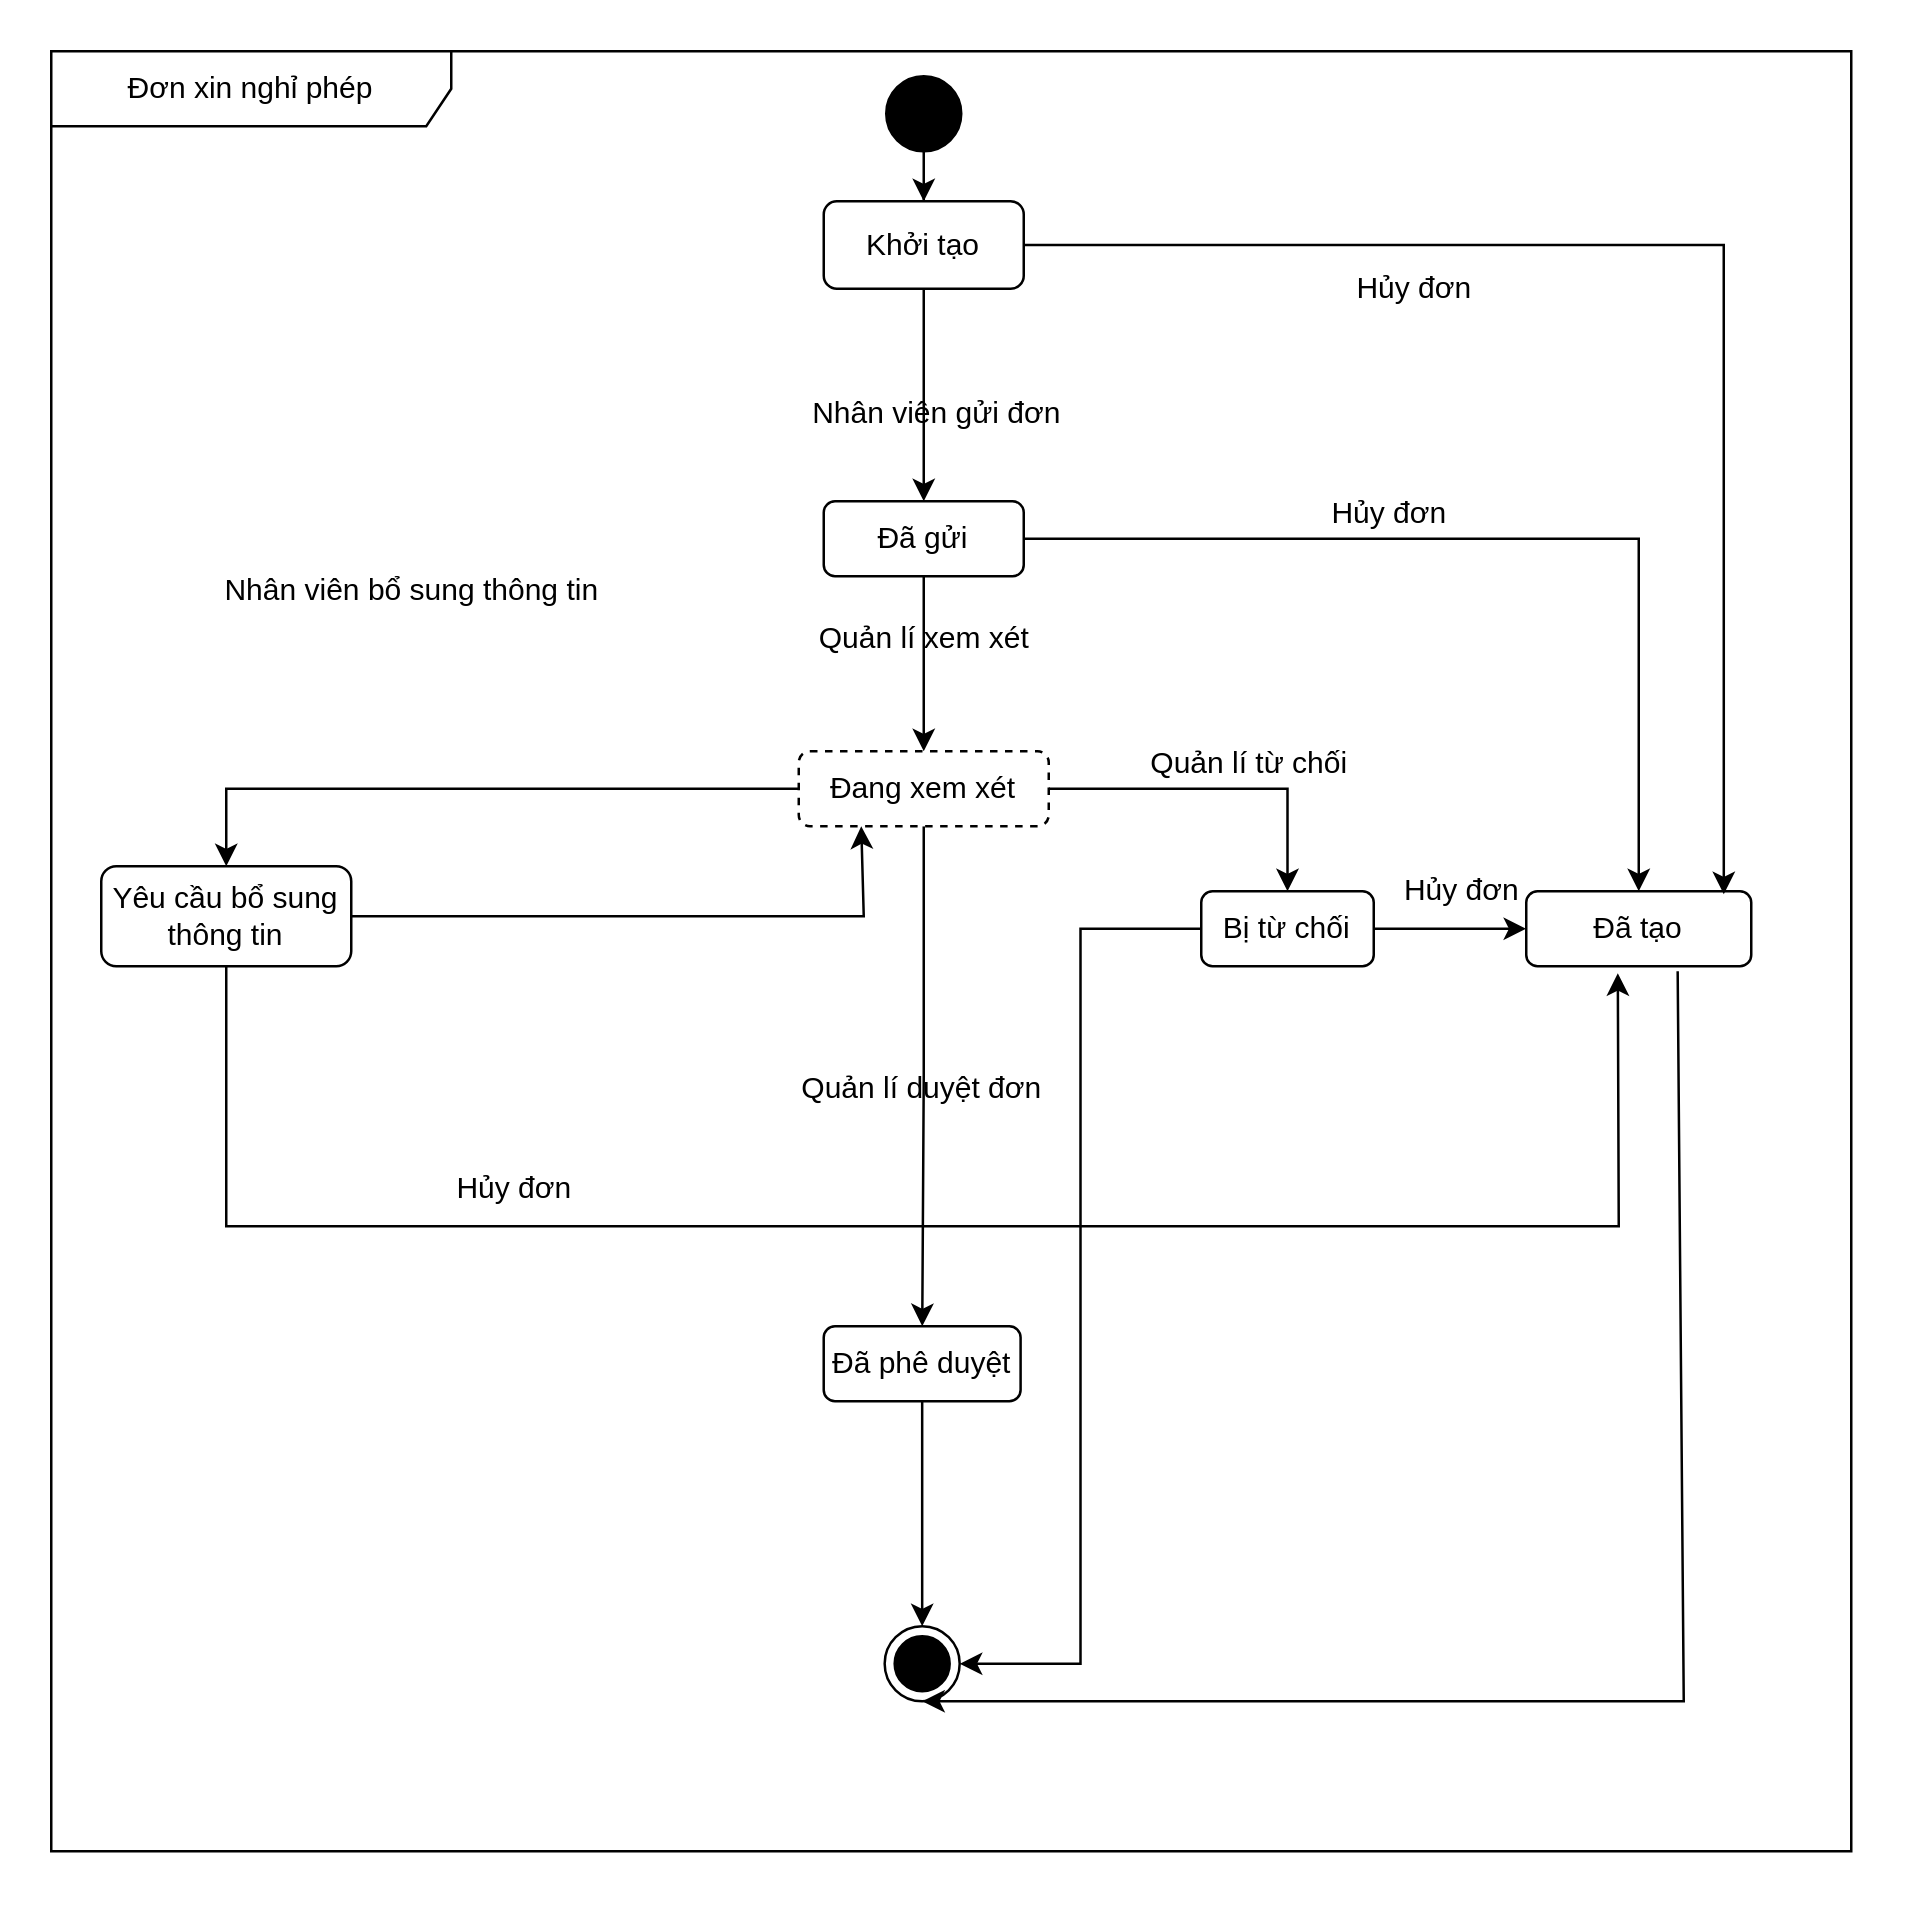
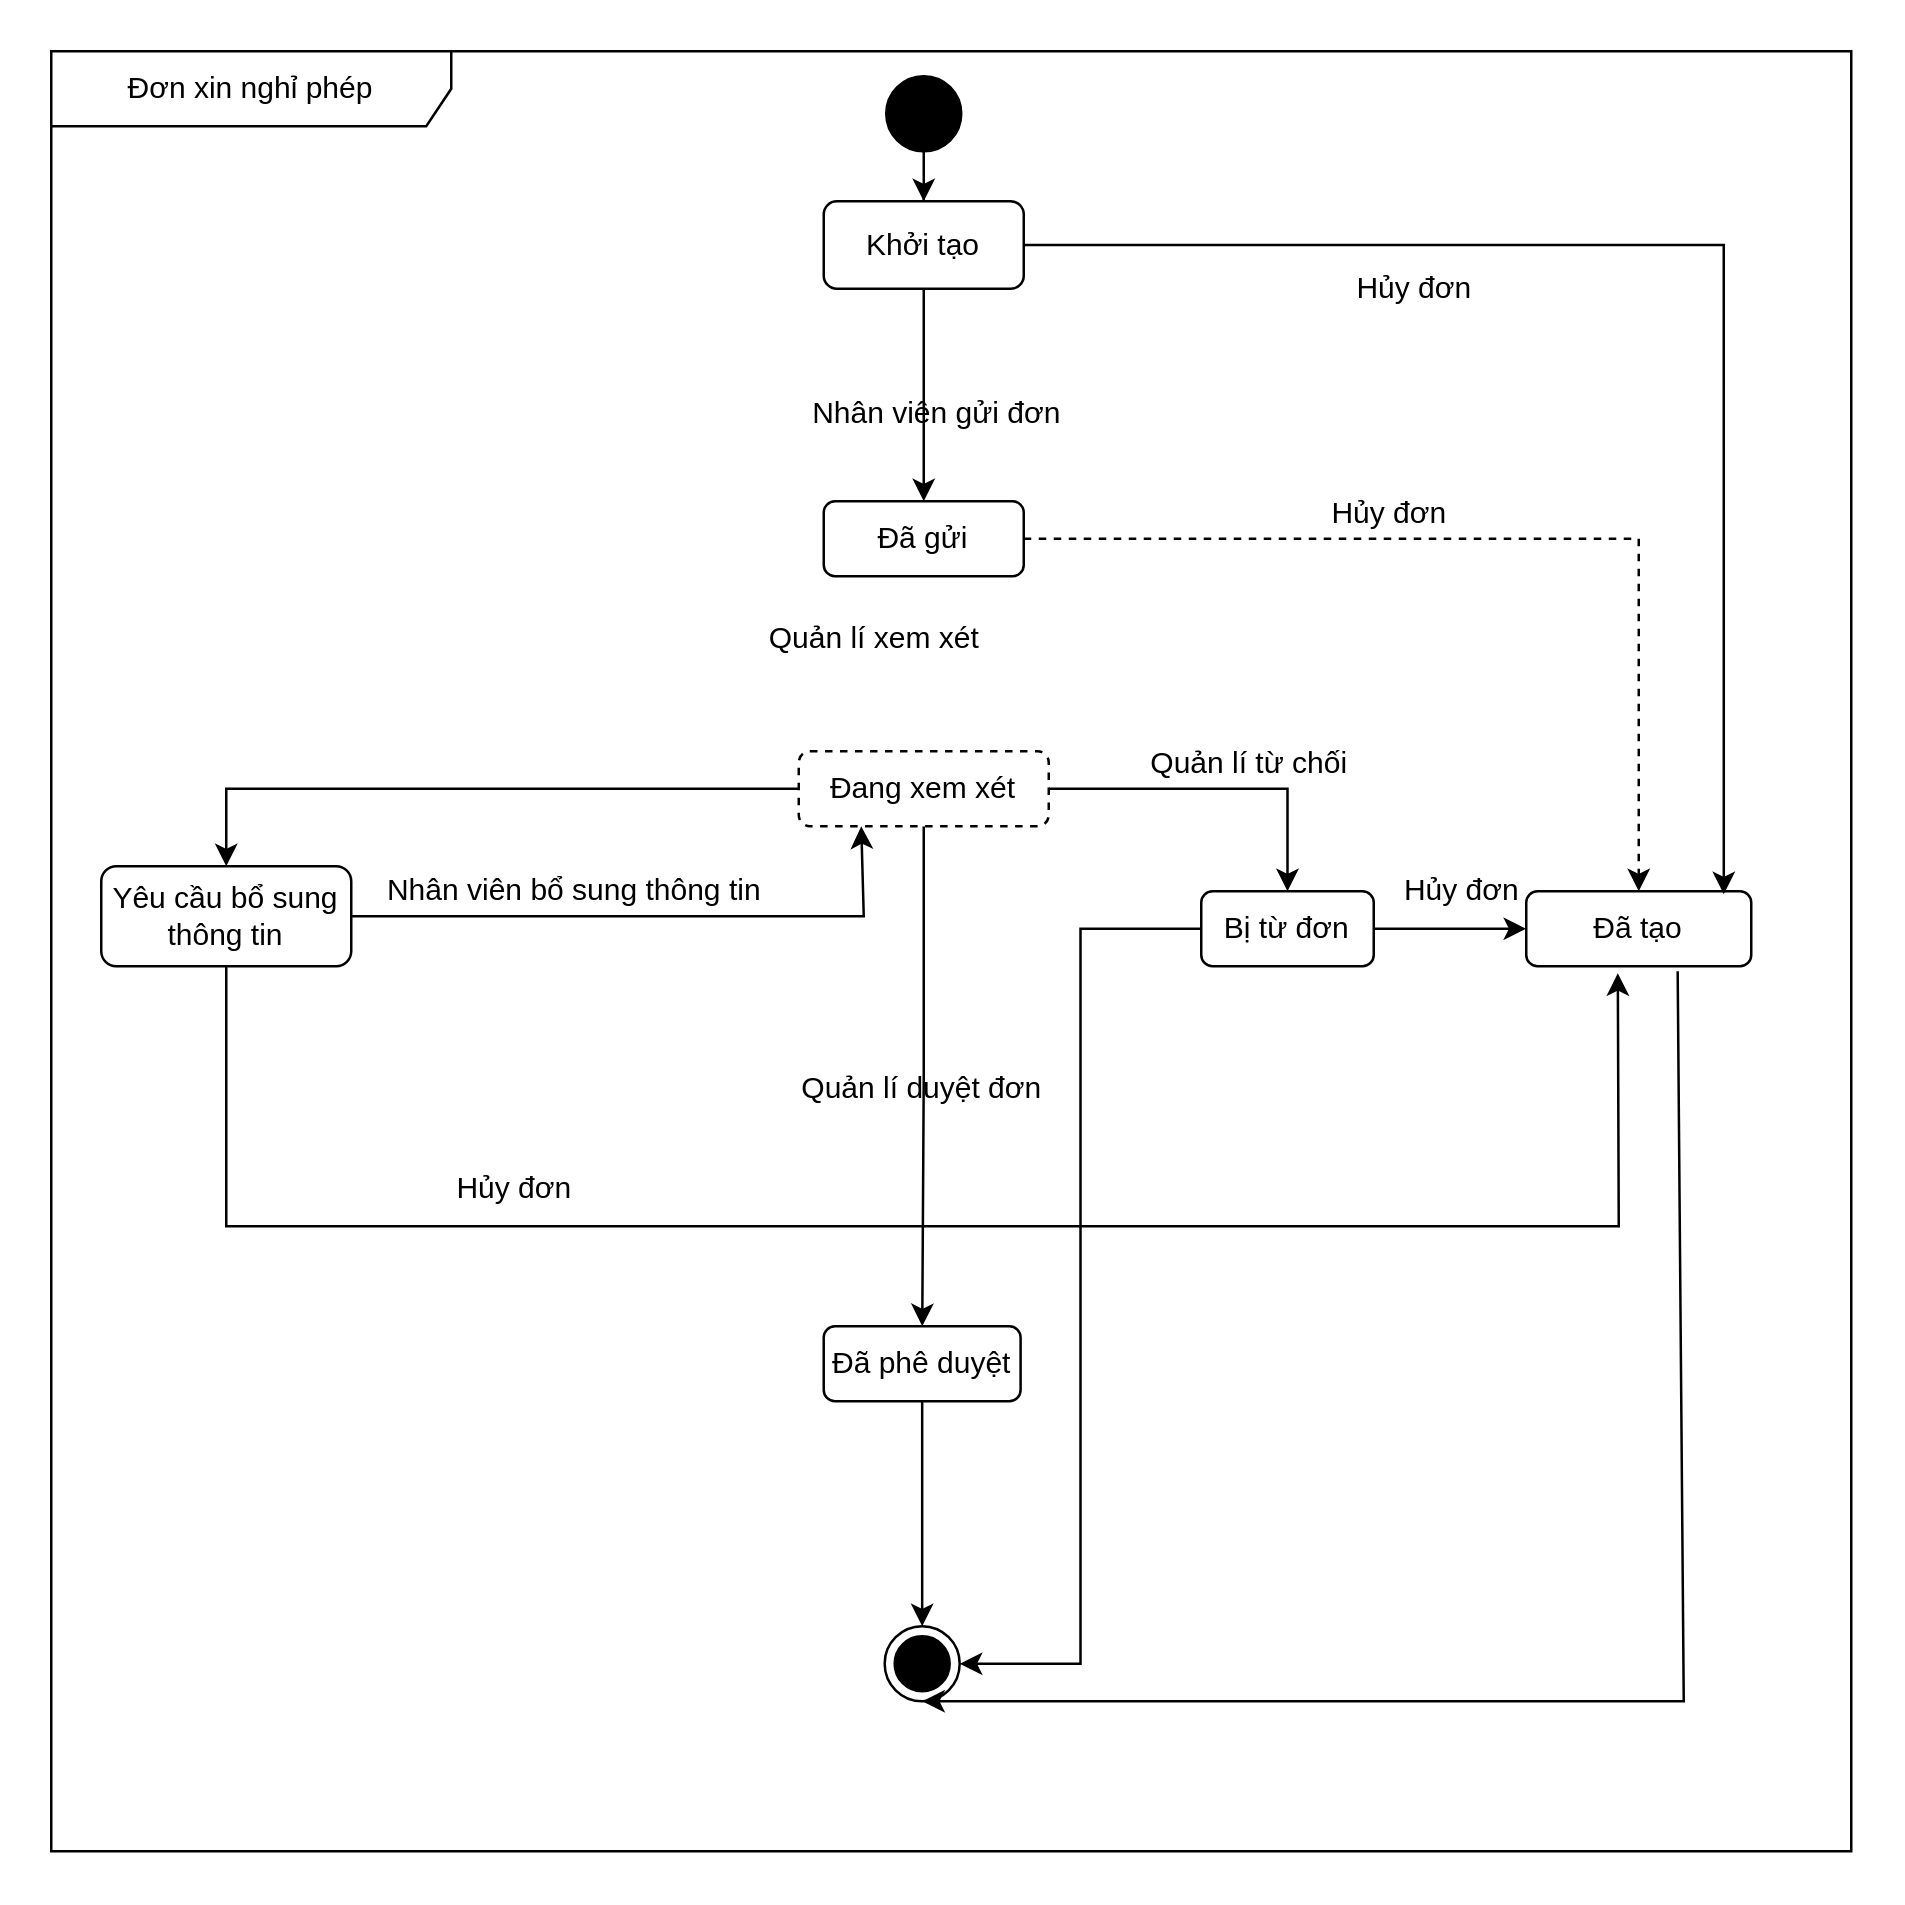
(1499, 539) -> (1499, 539)
(411, 591) -> (574, 891)
(924, 639) -> (874, 639)
(924, 655) -> none
(1288, 929) -> (1288, 929)
